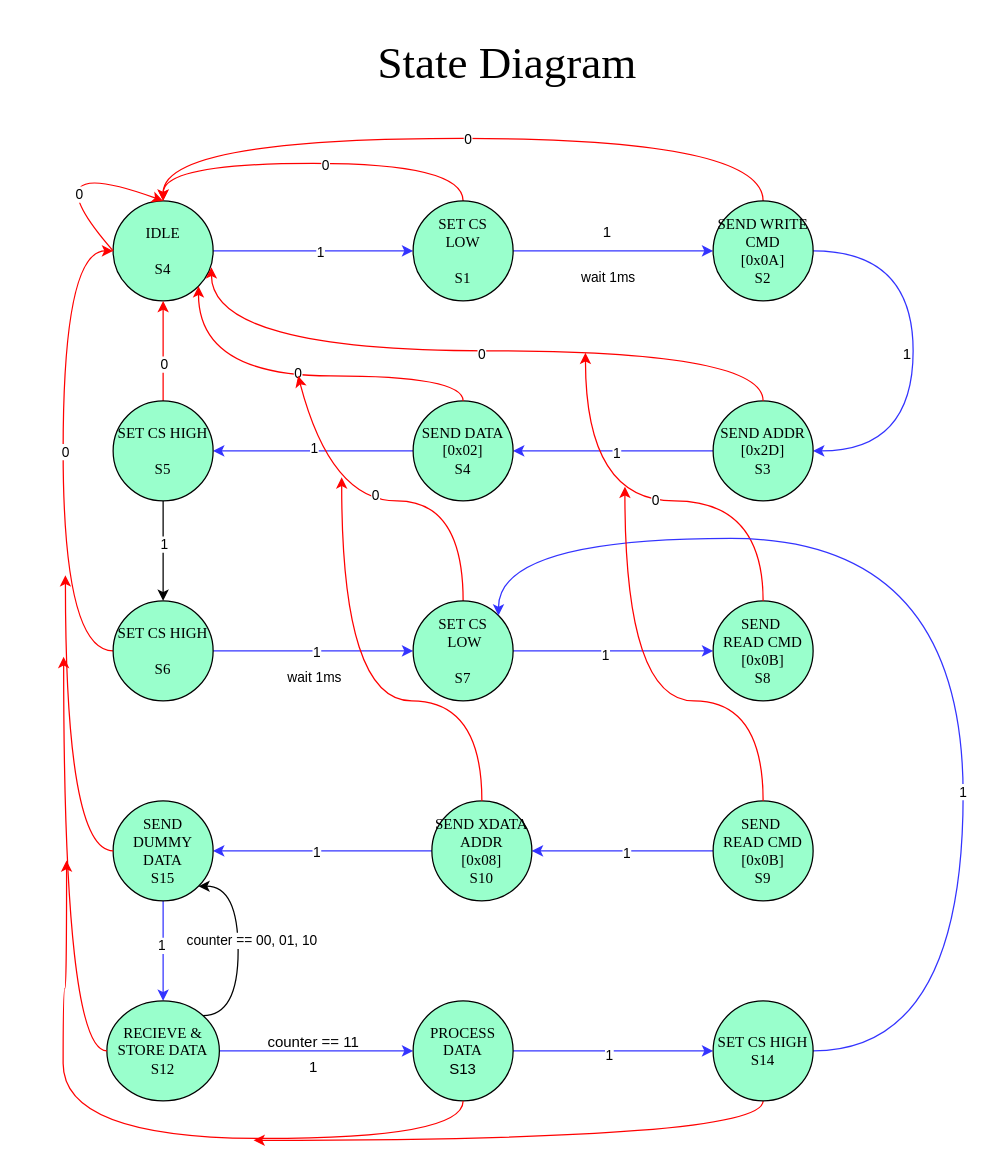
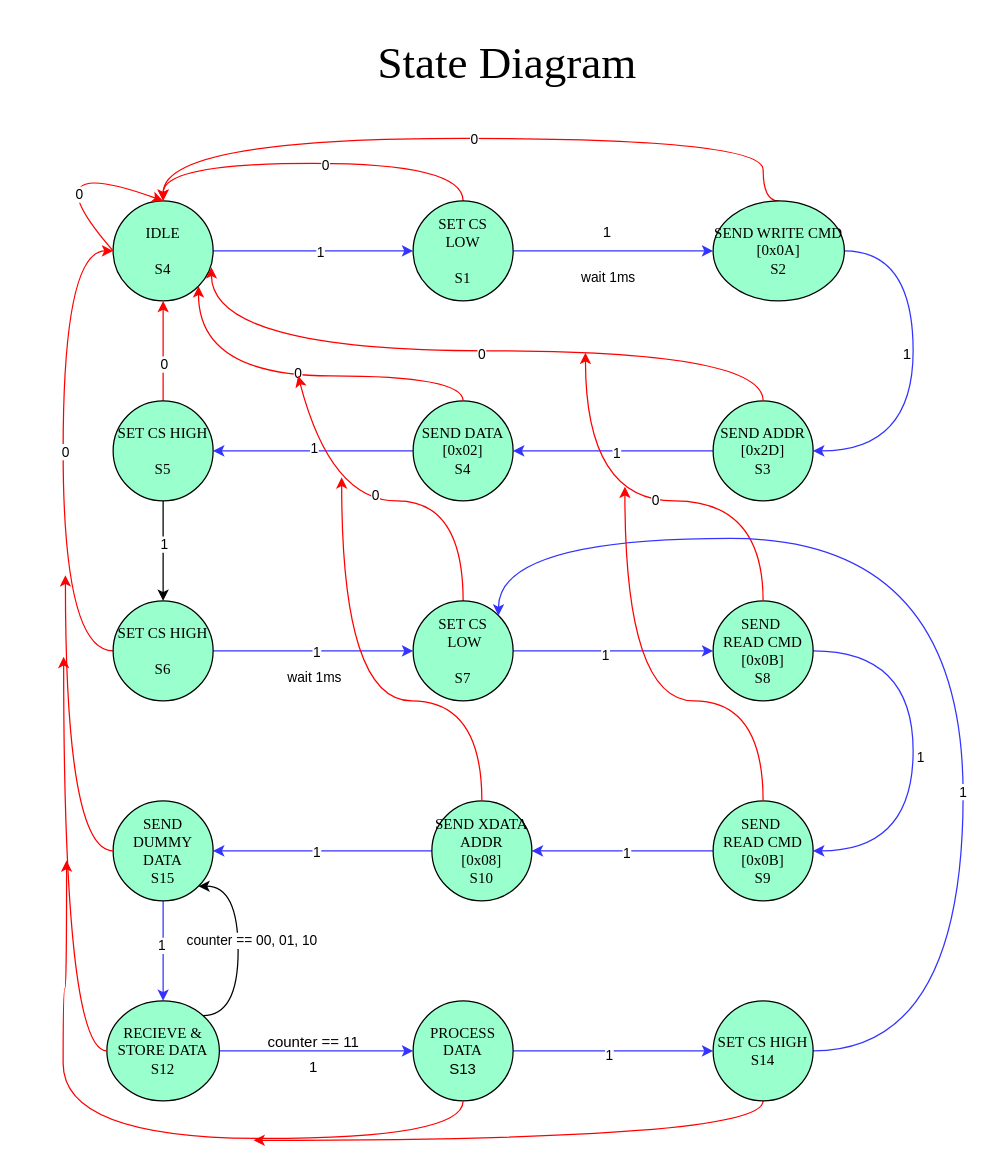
(763, 251) -> (779, 251)
none -> (913, 747)
